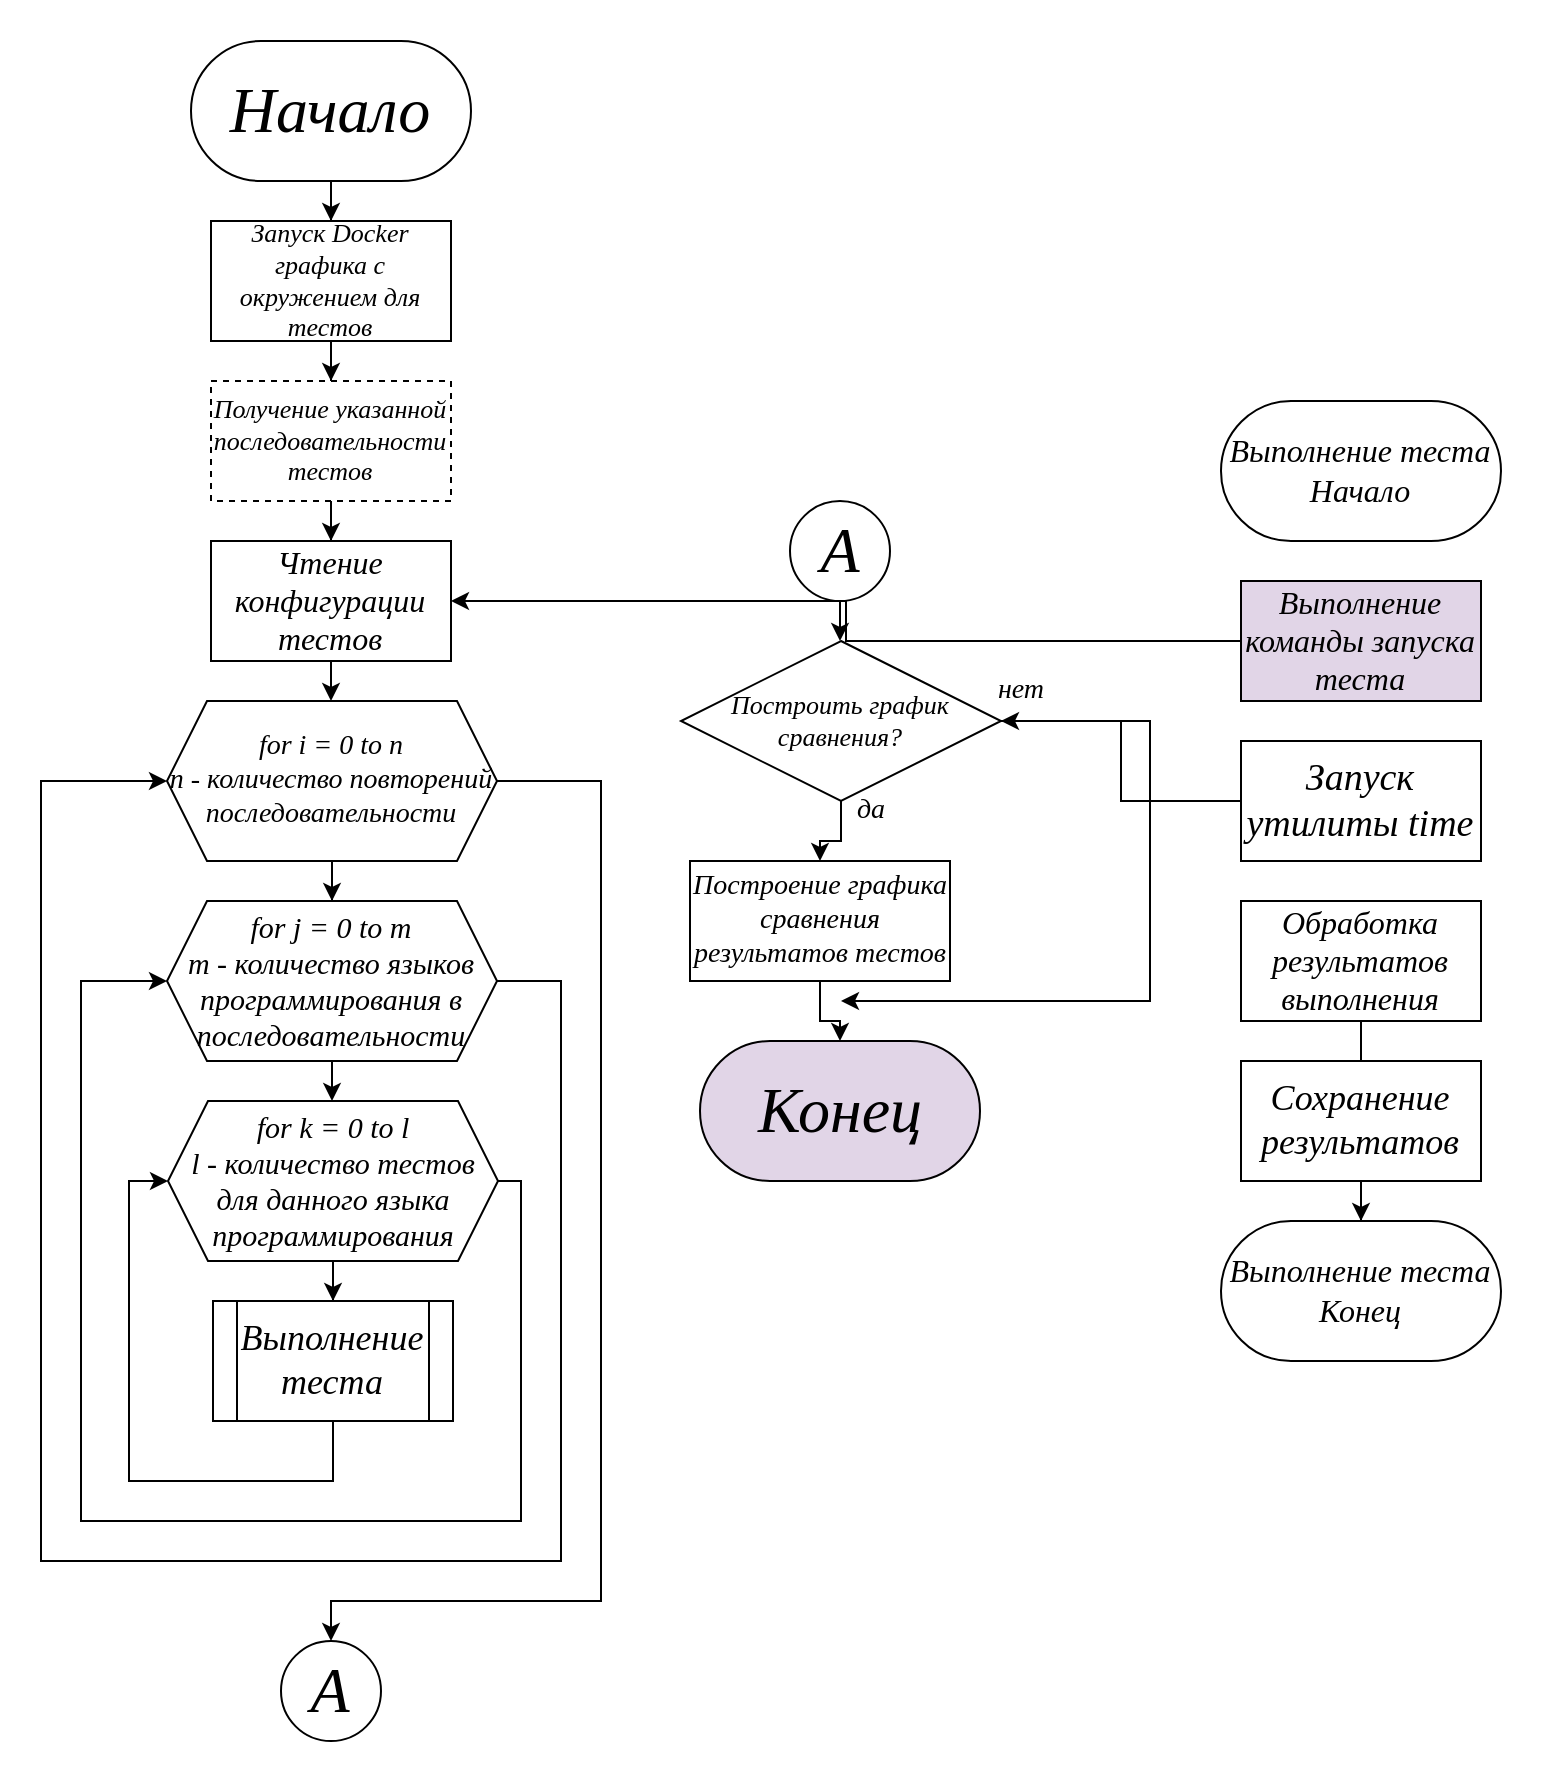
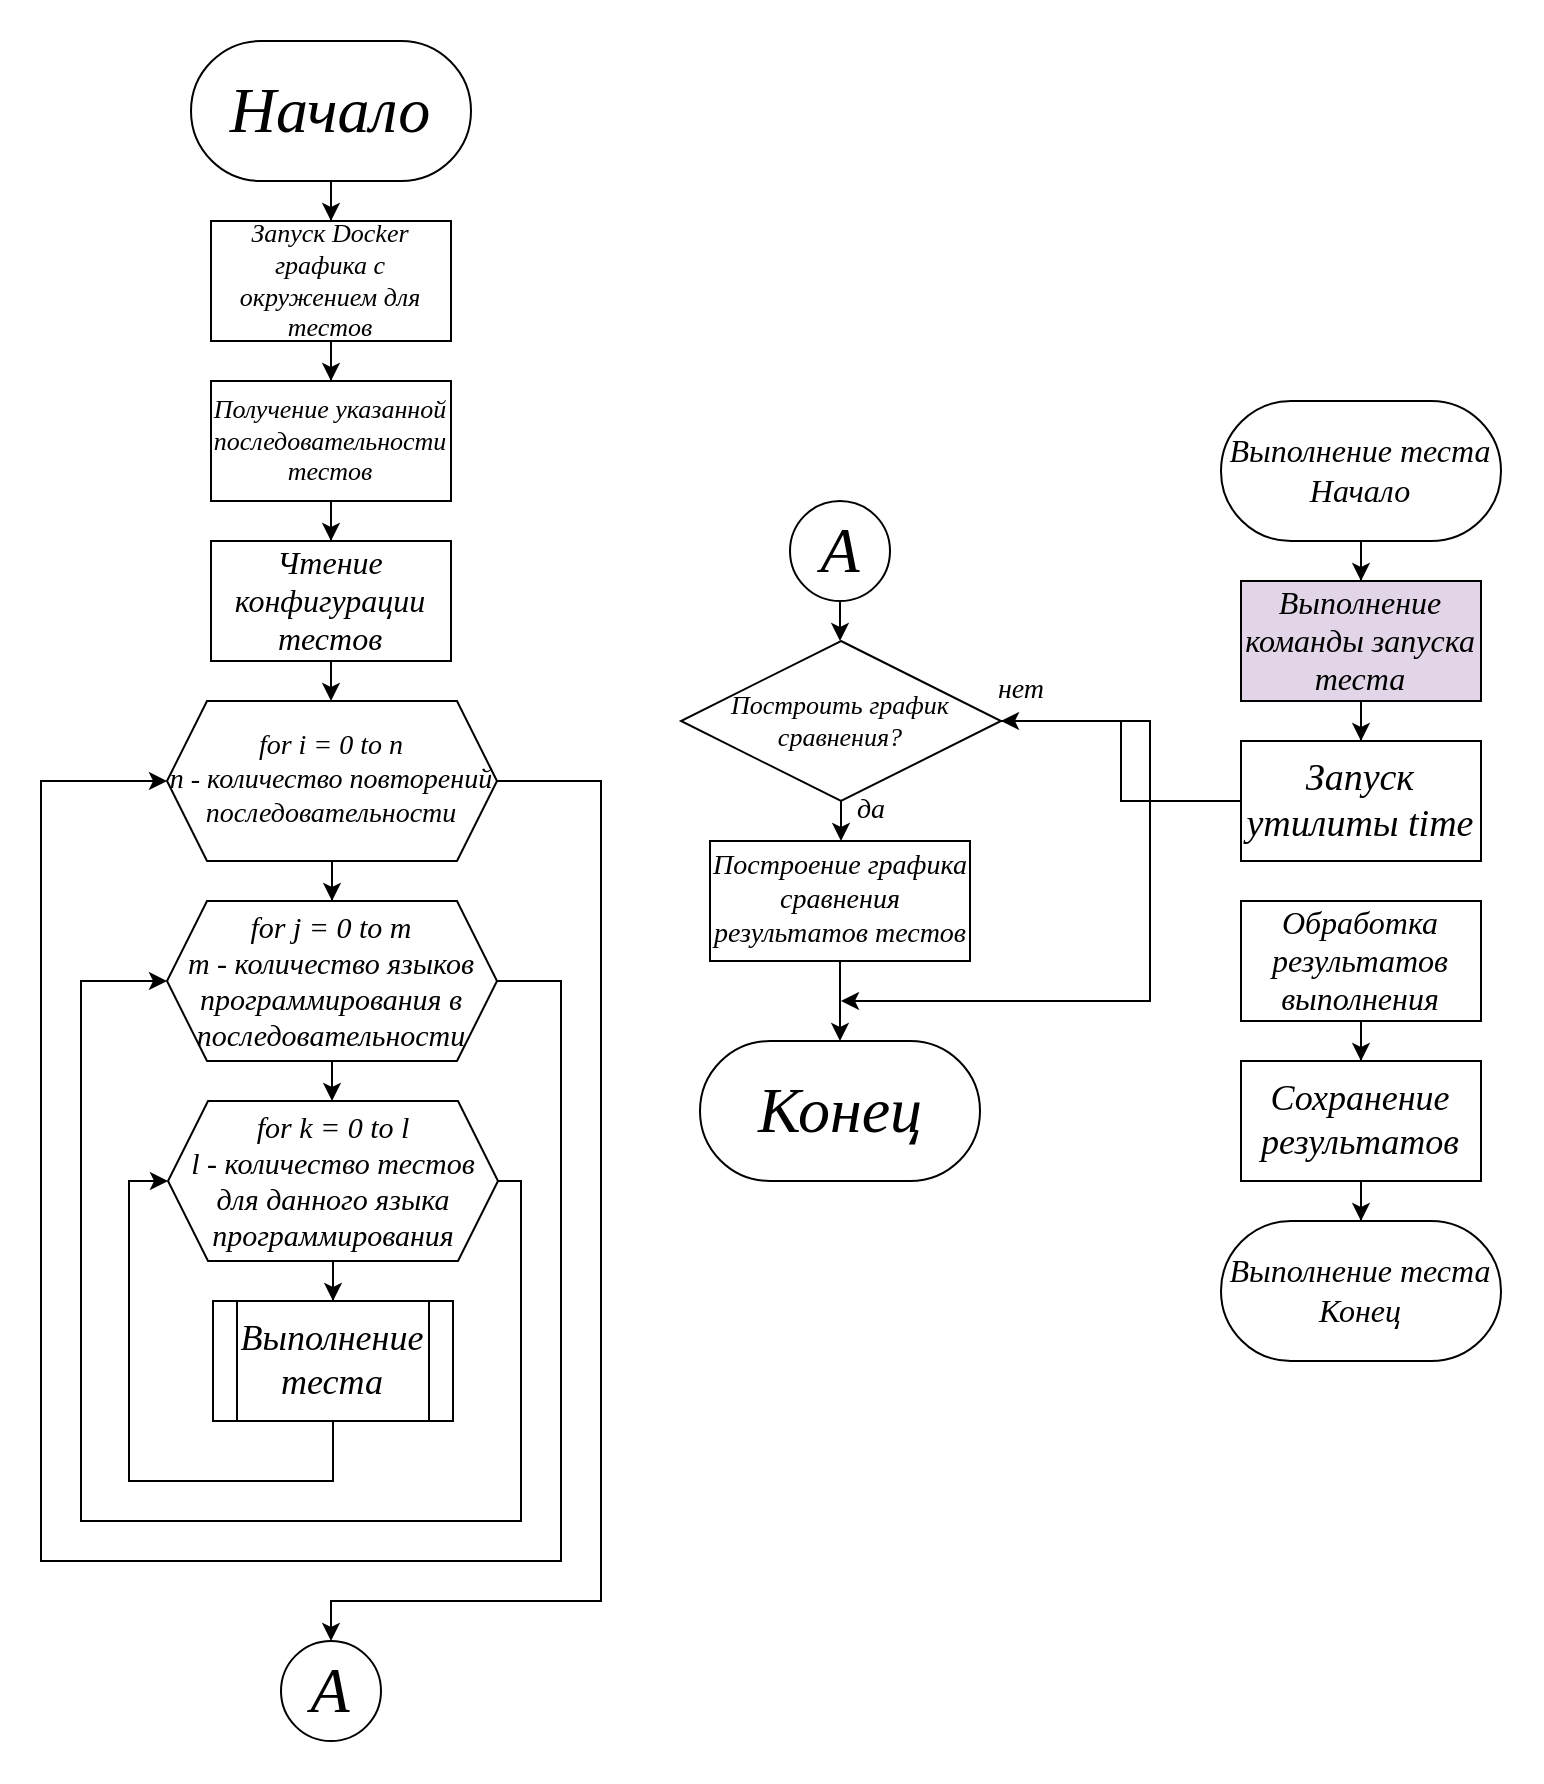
(331, 441) -> (331, 441)
none -> (1361, 568)
(1023, 641) -> (1361, 728)
(820, 921) -> (840, 901)
(1361, 1051) -> (1361, 1046)
(840, 1111) -> (840, 1111)
